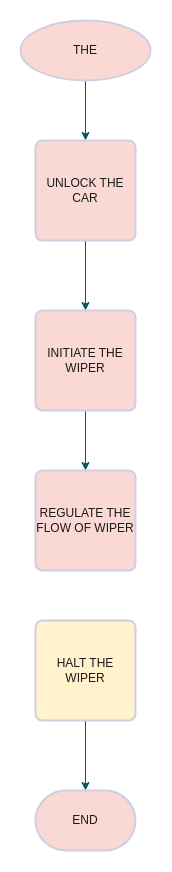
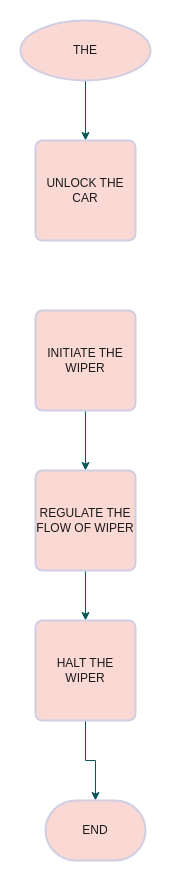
(86, 272) -> none
none -> (86, 592)
(86, 671) -> (86, 671)
(86, 821) -> (96, 831)
